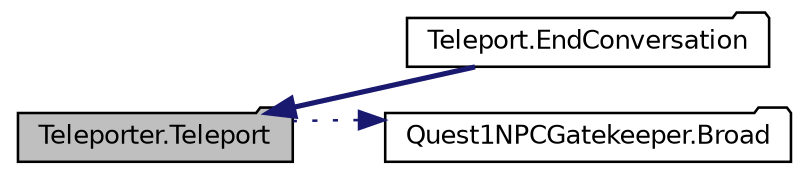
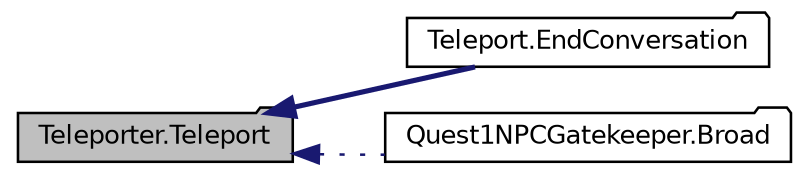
(326, 120) -> (352, 155)
